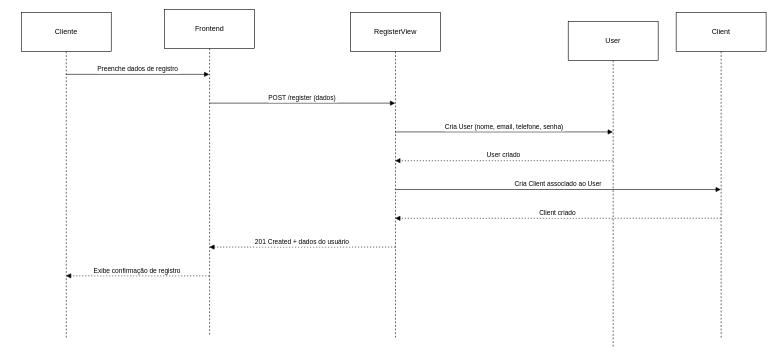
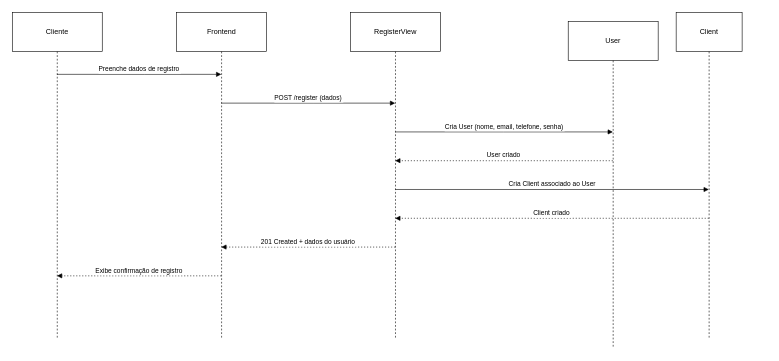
(210, 173) -> (222, 176)
(66, 176) -> (57, 176)
(722, 176) -> (710, 176)
